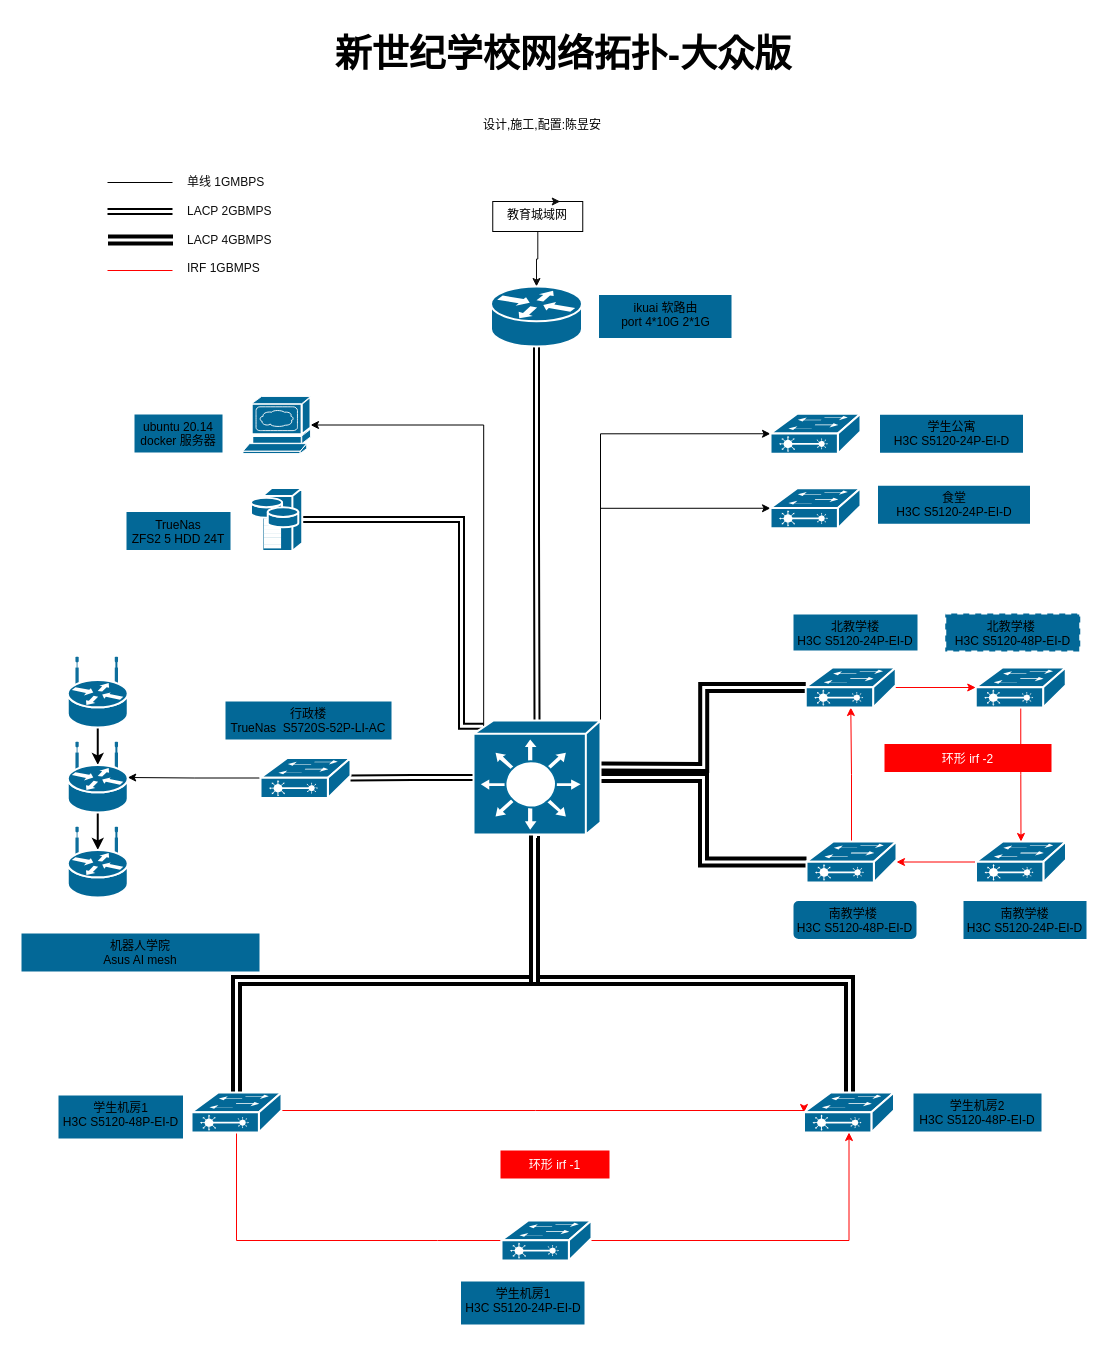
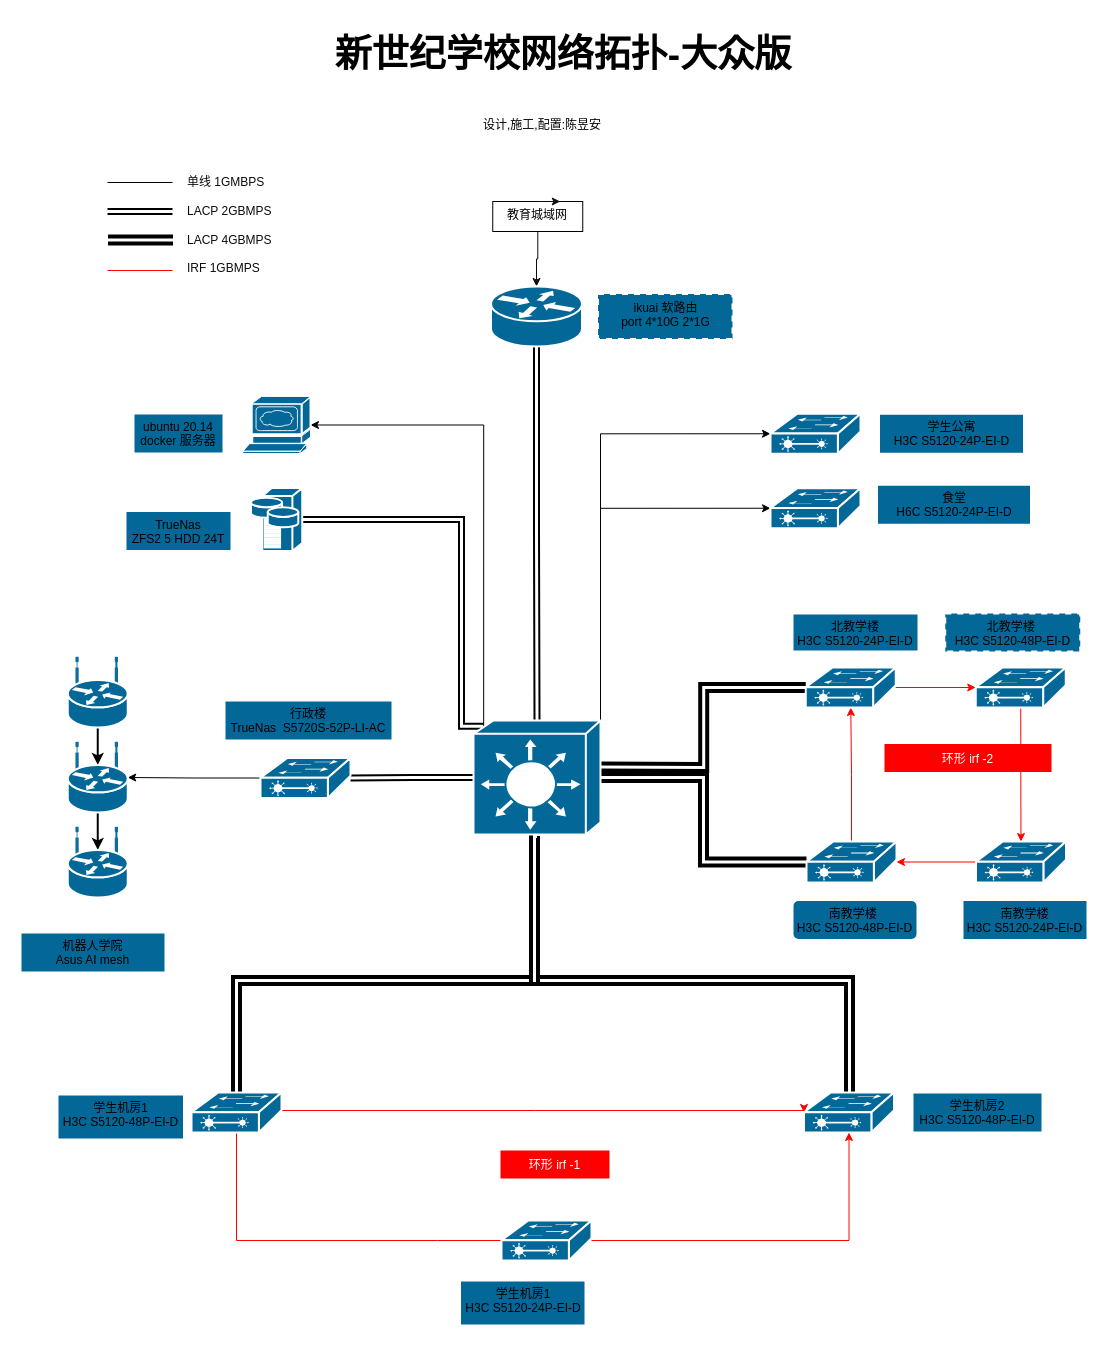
(665, 317) -> (665, 317)
(955, 506) -> (955, 506)
(141, 953) -> (93, 953)
